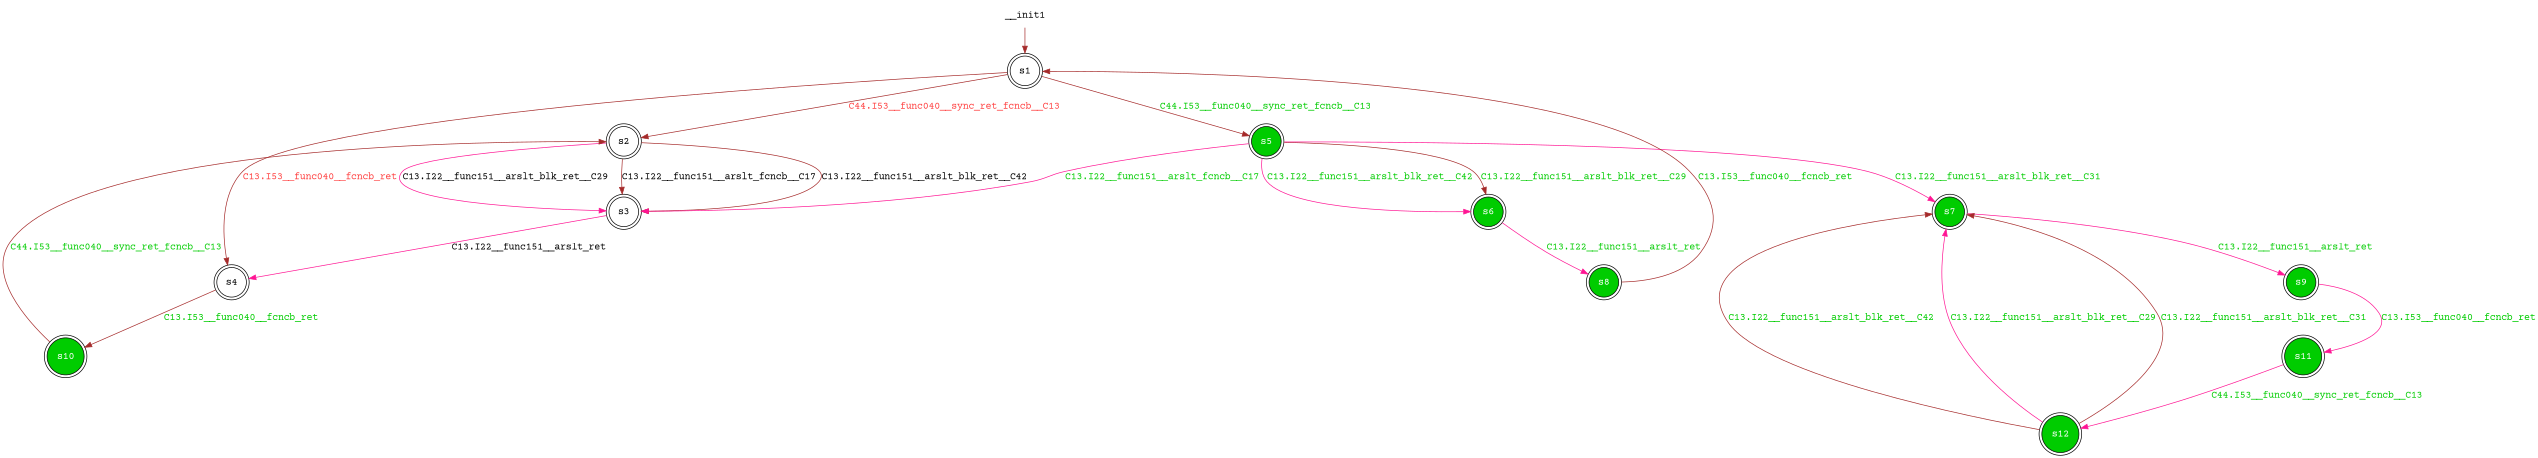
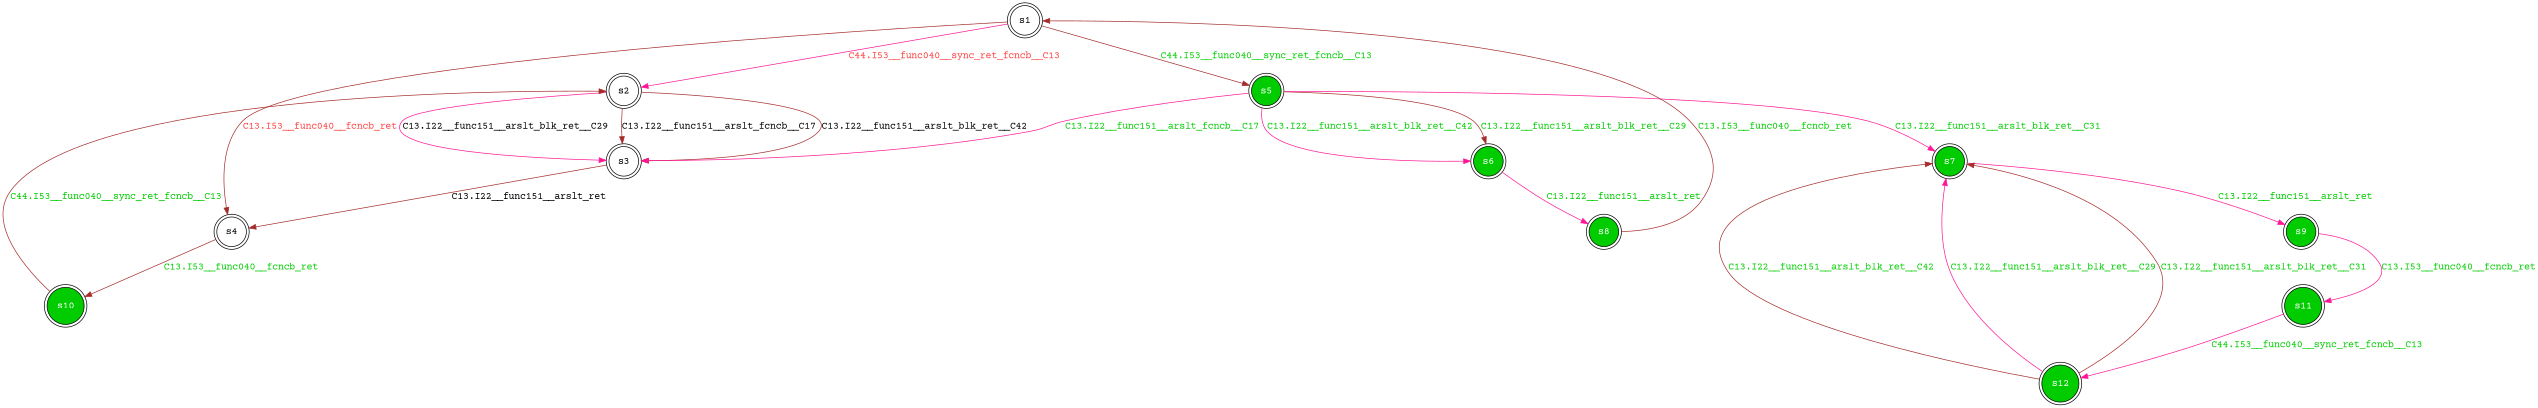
(1025, 15) -> none
(828, 105) -> (828, 55)
(431, 246) -> (431, 196)
